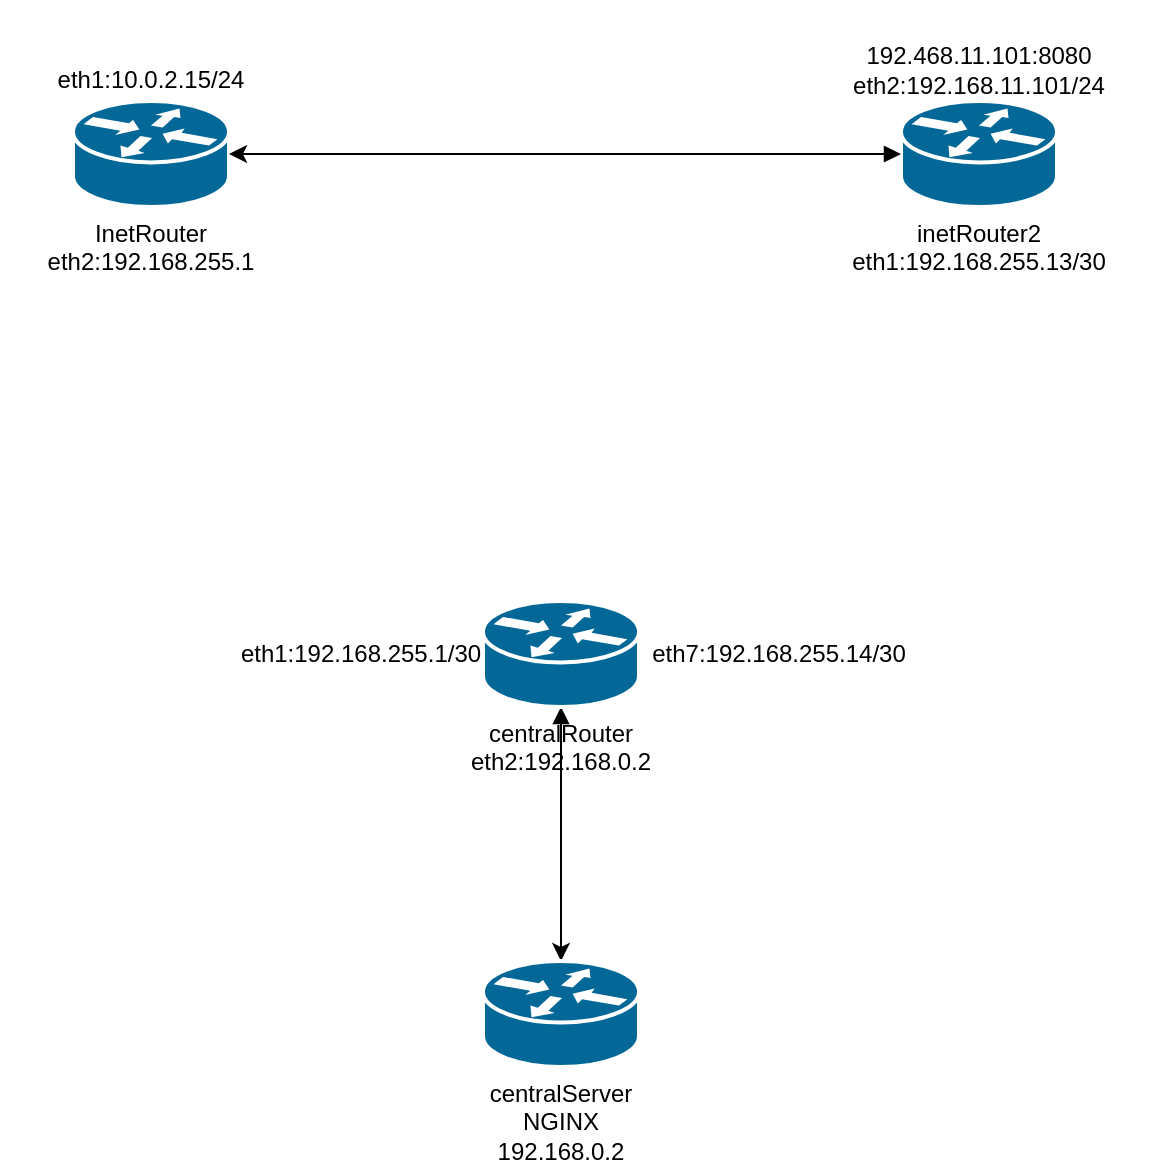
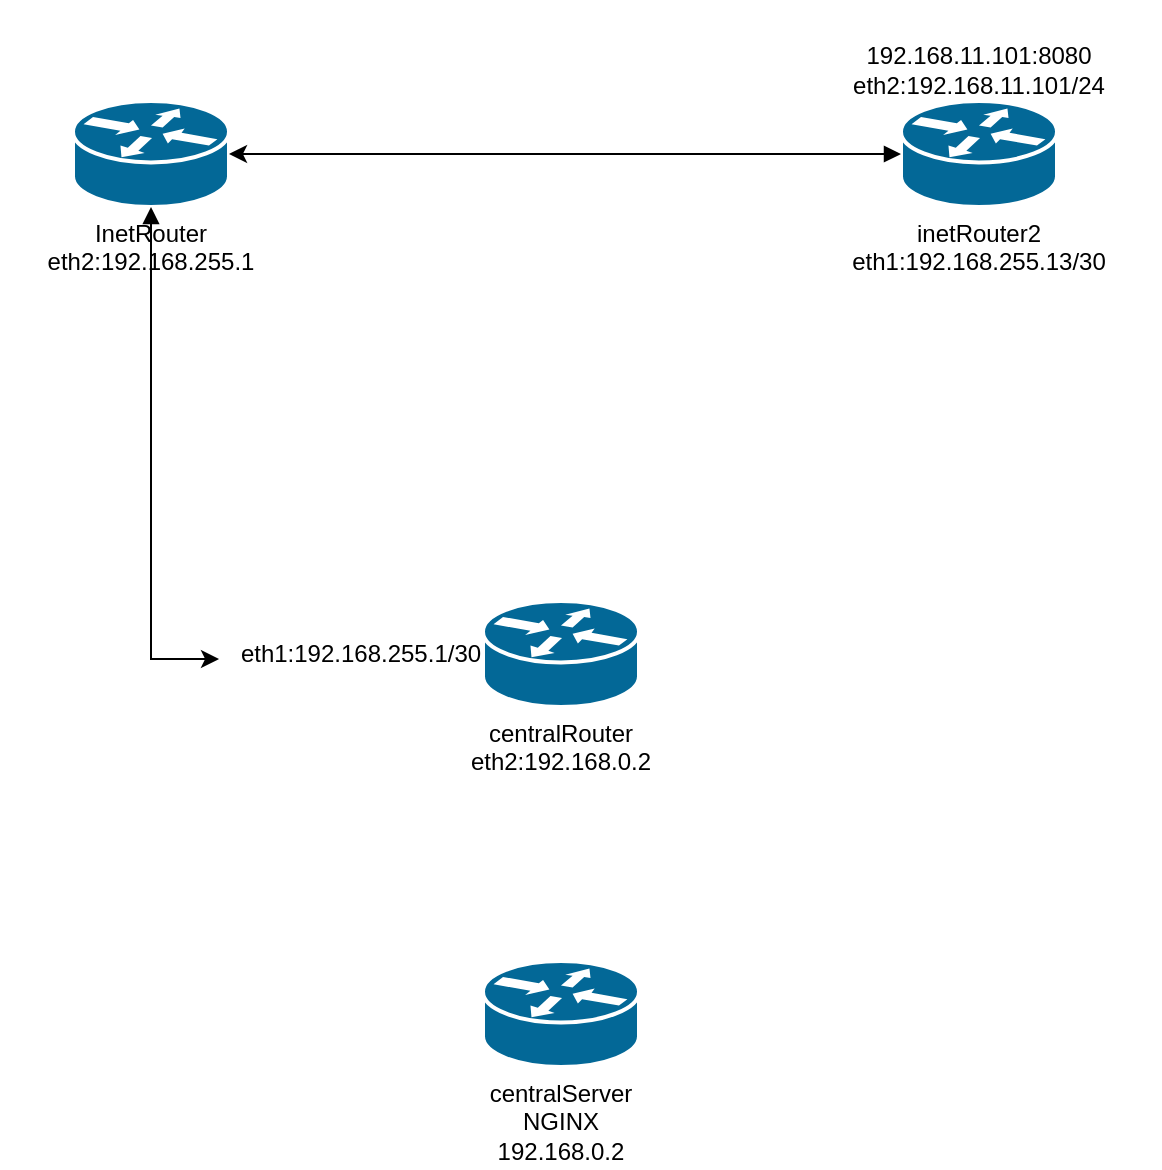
(980, 71) -> (980, 71)
(151, 81) -> none
none -> (151, 469)
(779, 654) -> none
(561, 835) -> none
